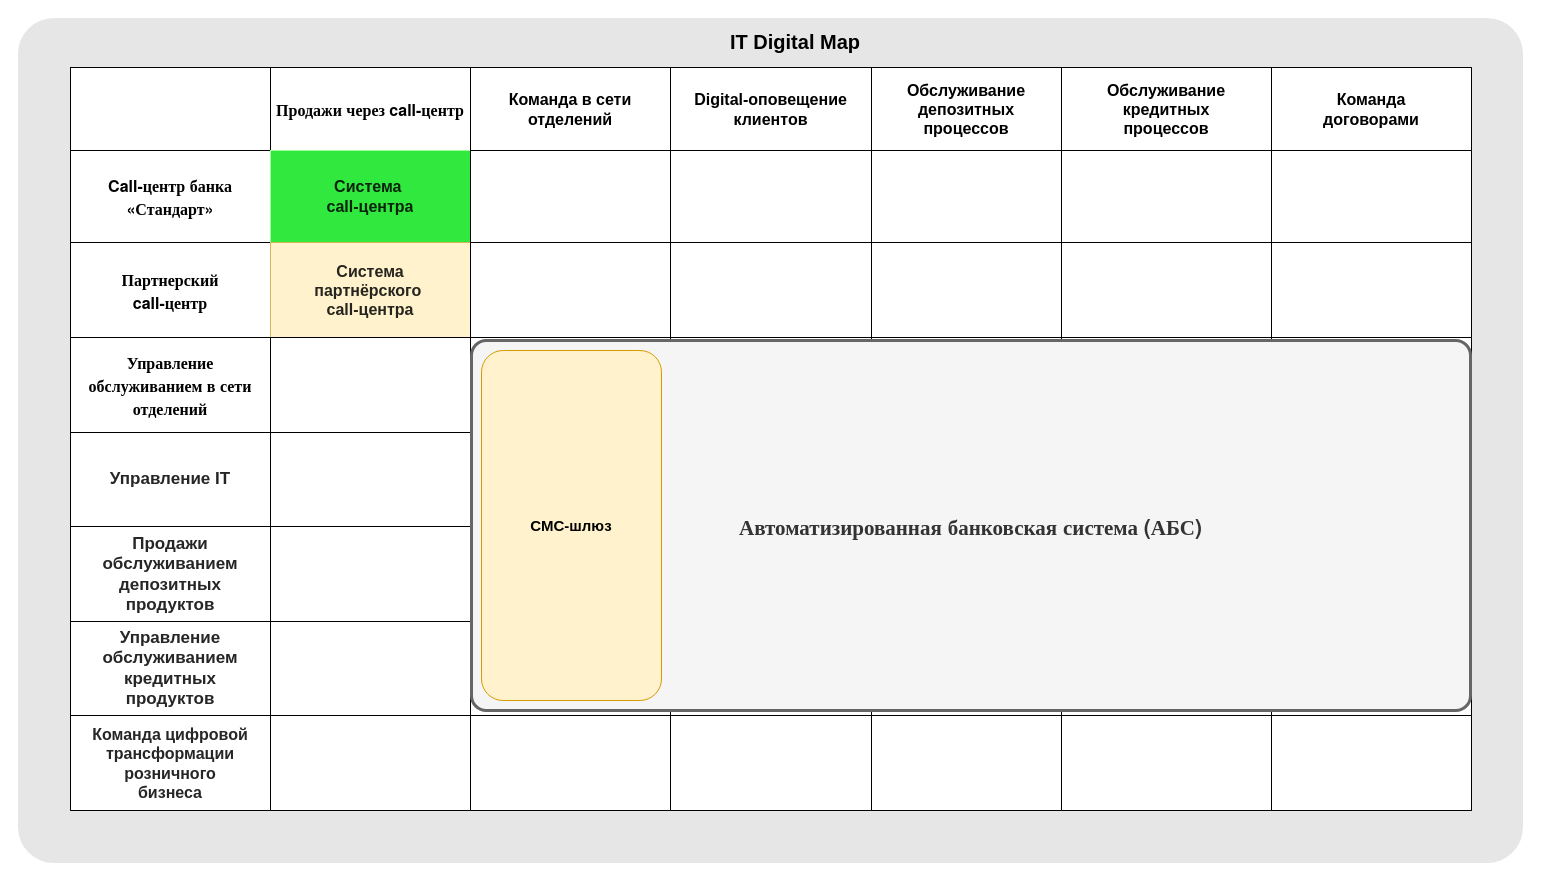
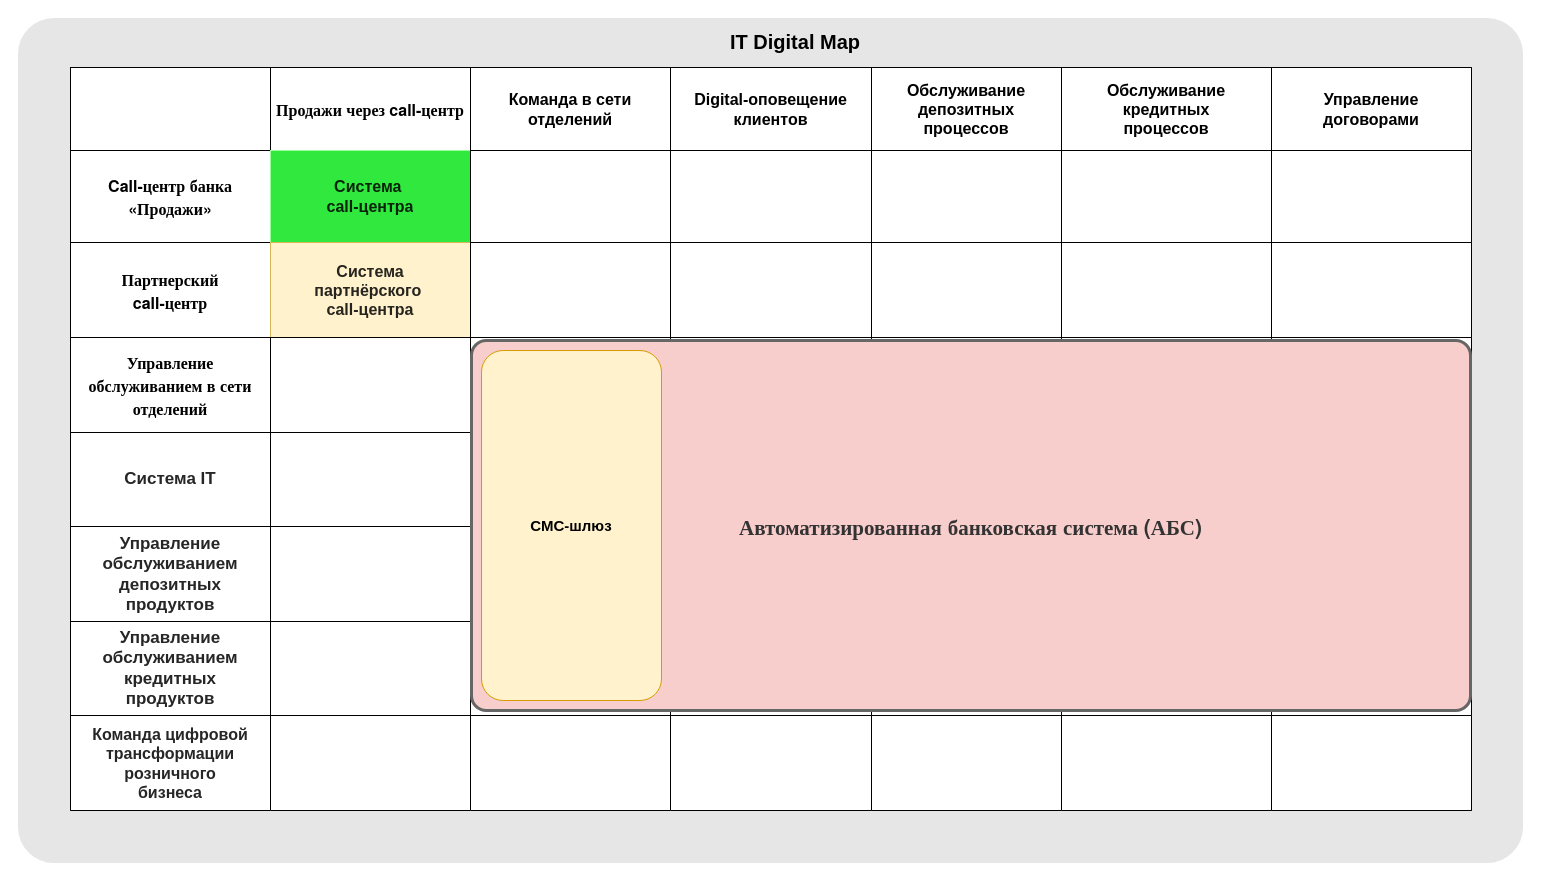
(1372, 110) -> (1372, 110)
(171, 197) -> (171, 197)
(171, 480) -> (171, 480)
(971, 526) -> (971, 526)
(171, 575) -> (171, 575)
